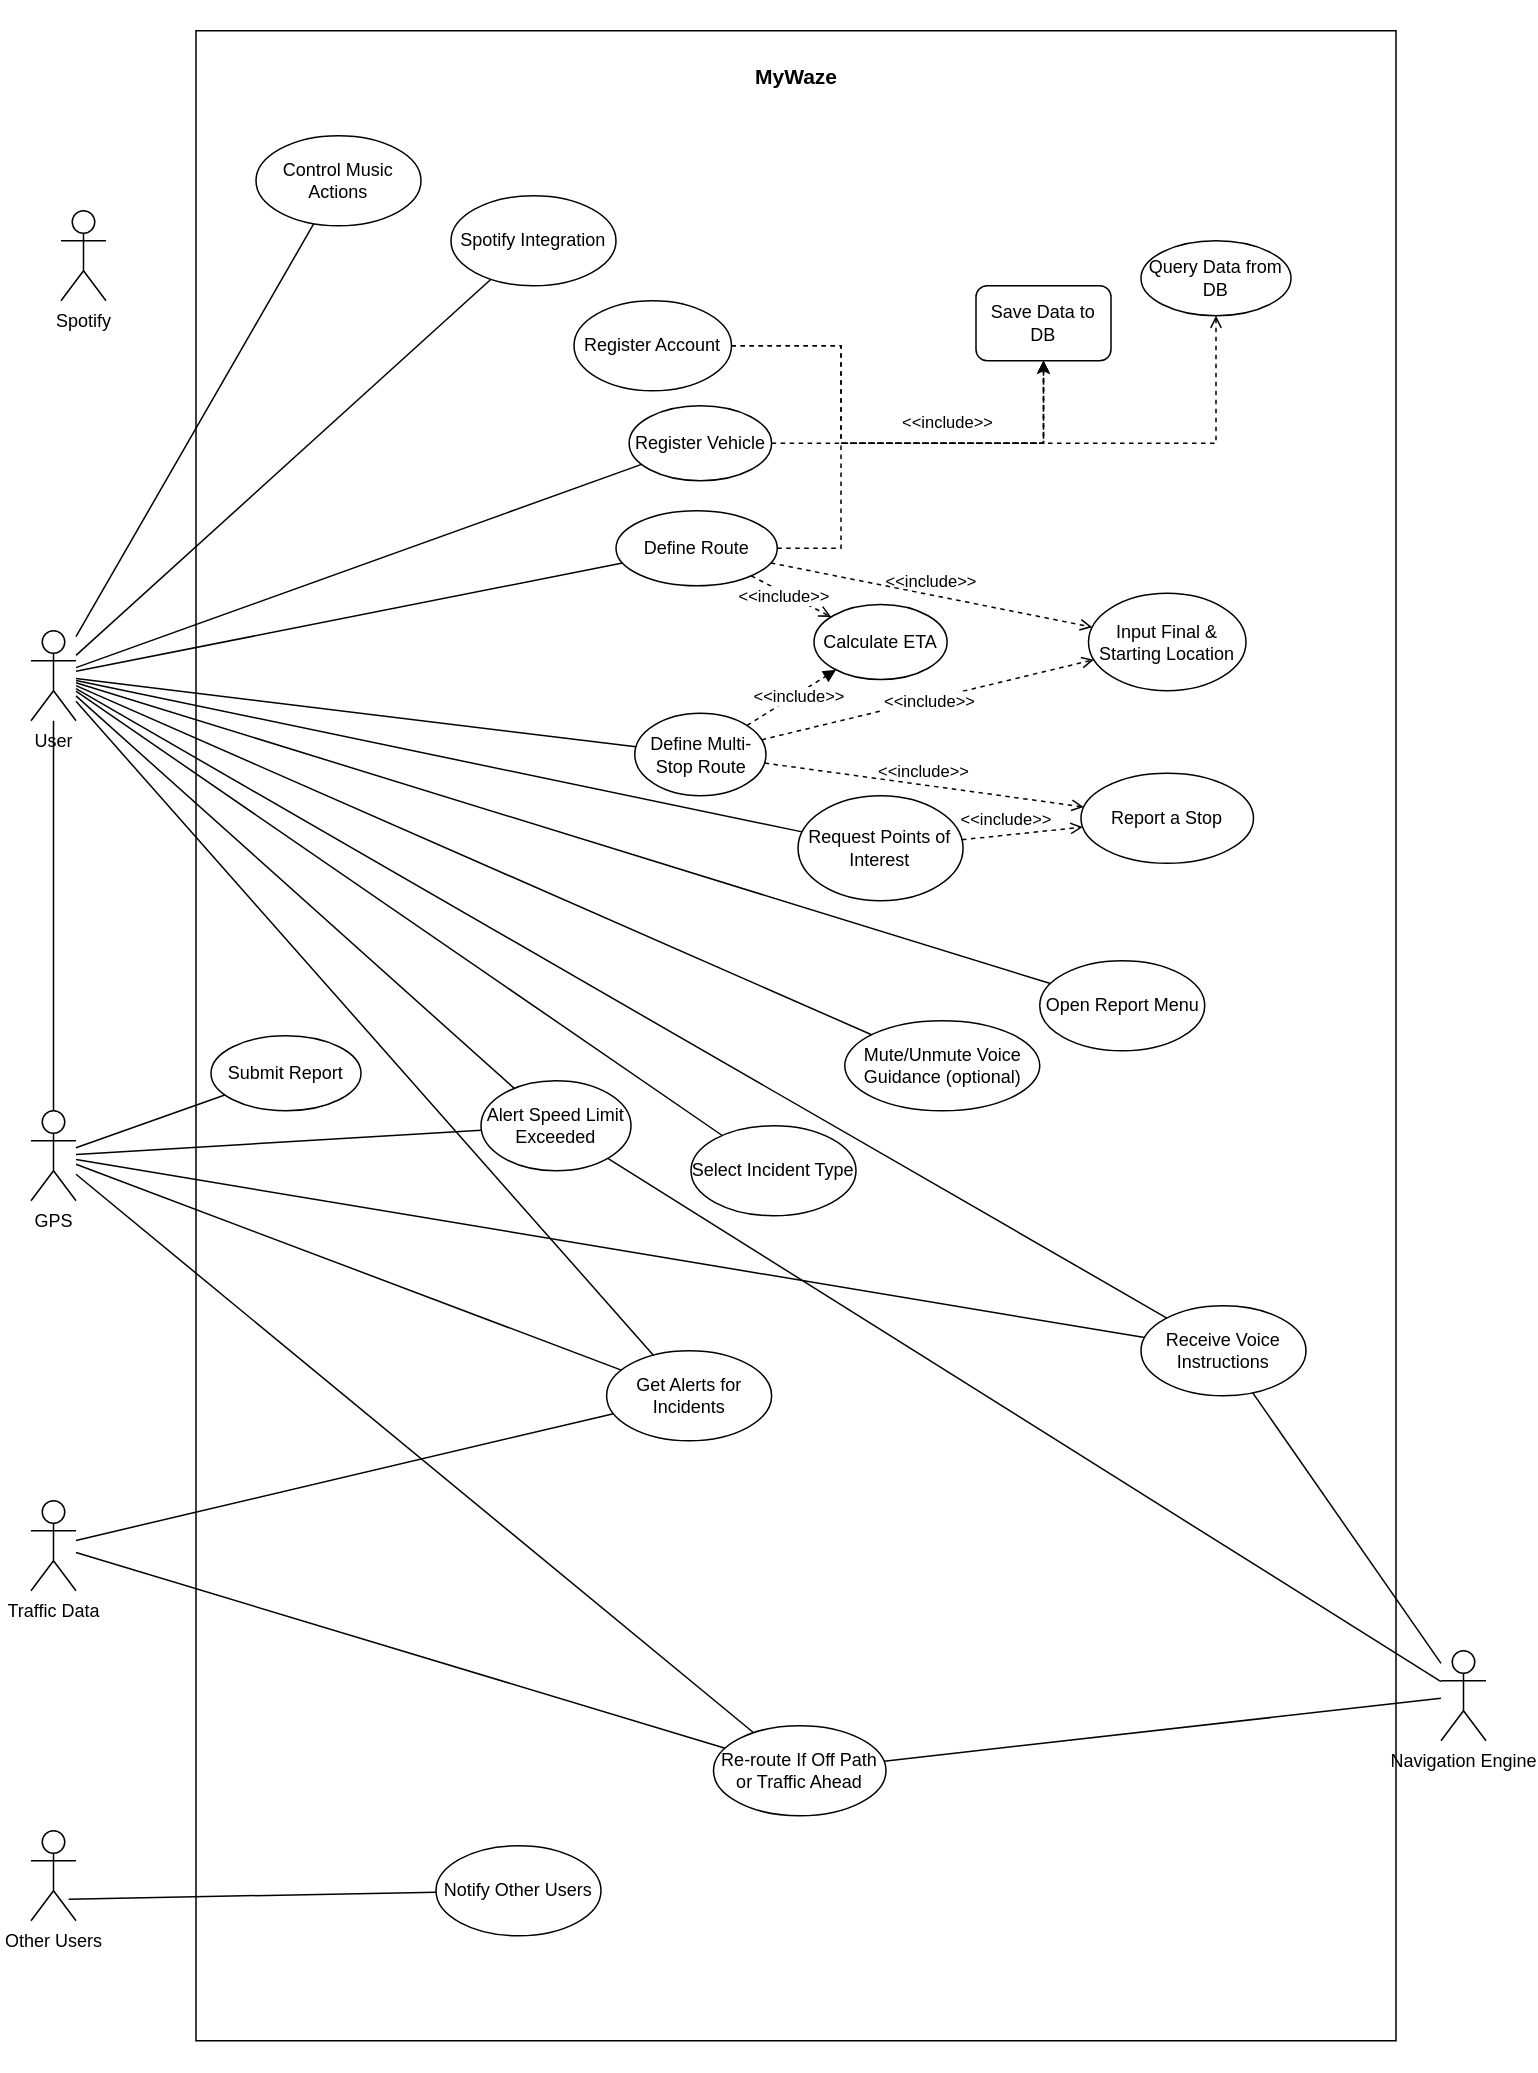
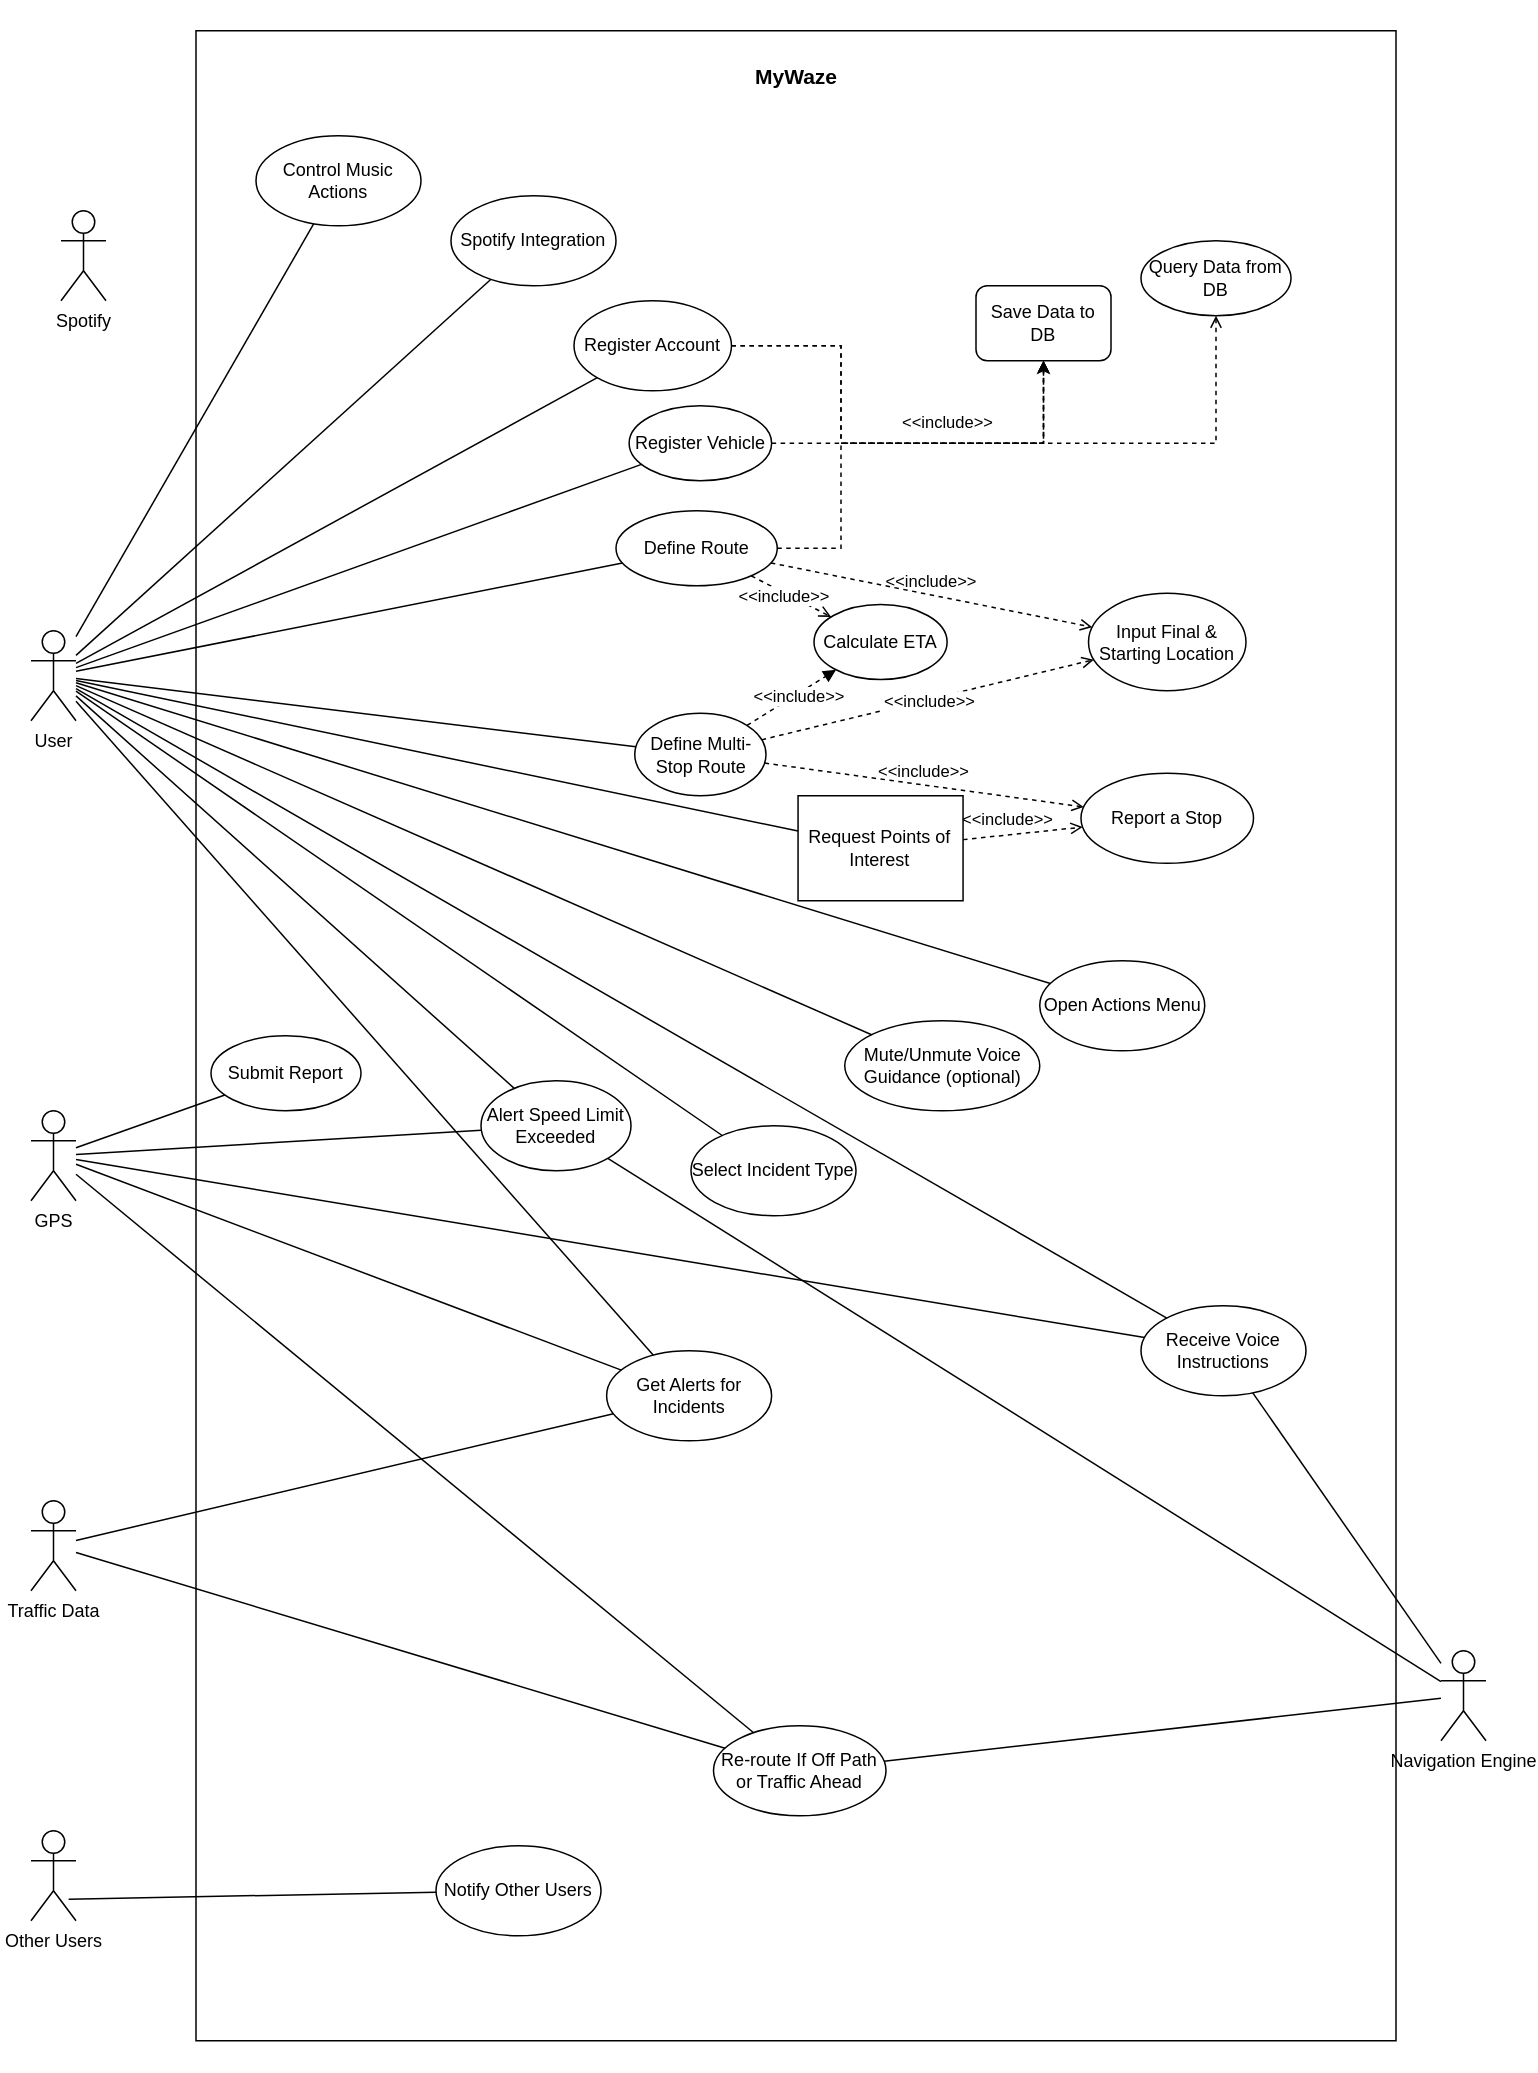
(880, 848) -> (880, 848)
(53, 916) -> (336, 521)
(1123, 1006) -> (1123, 1006)
